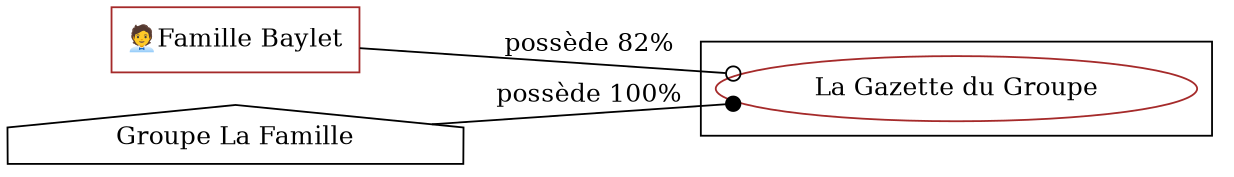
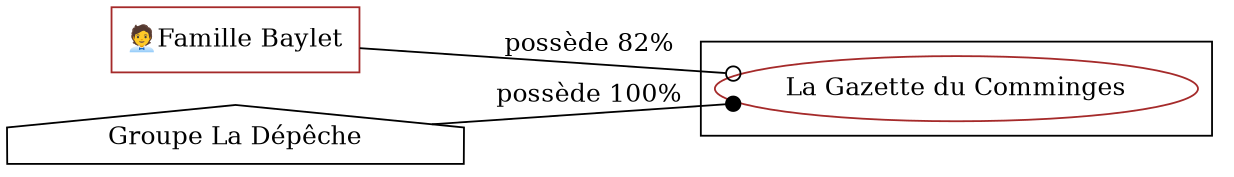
(956, 89) -> (956, 89)
(235, 138) -> (235, 138)
